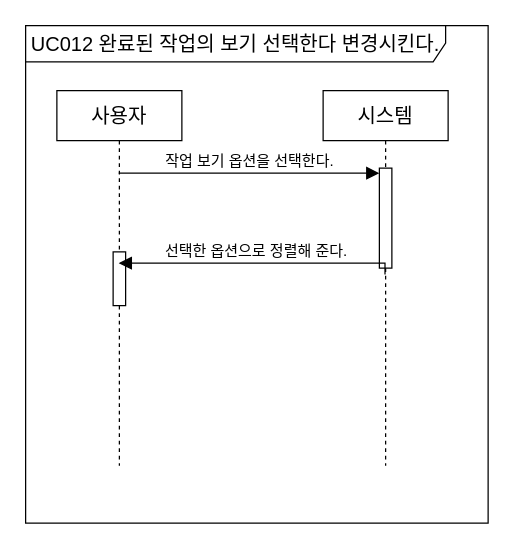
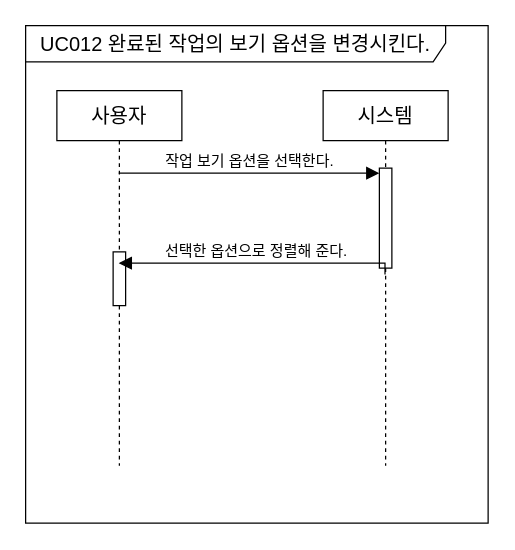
(236, 44) -> (236, 44)
